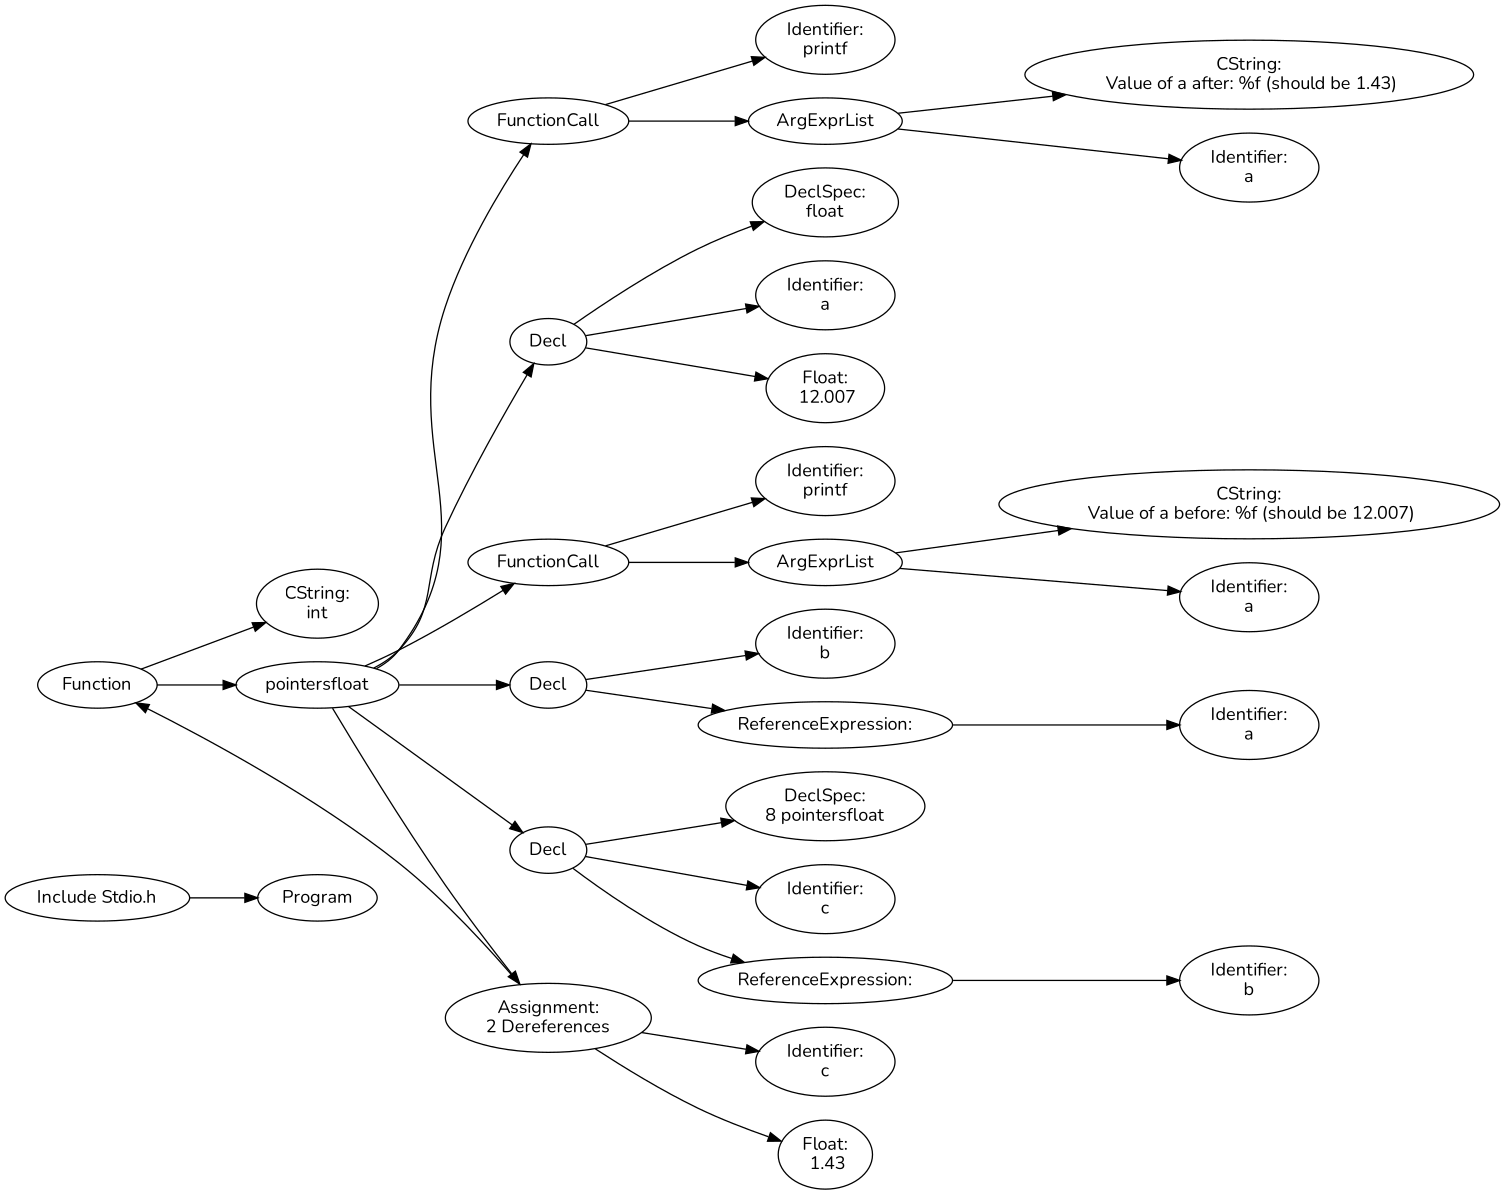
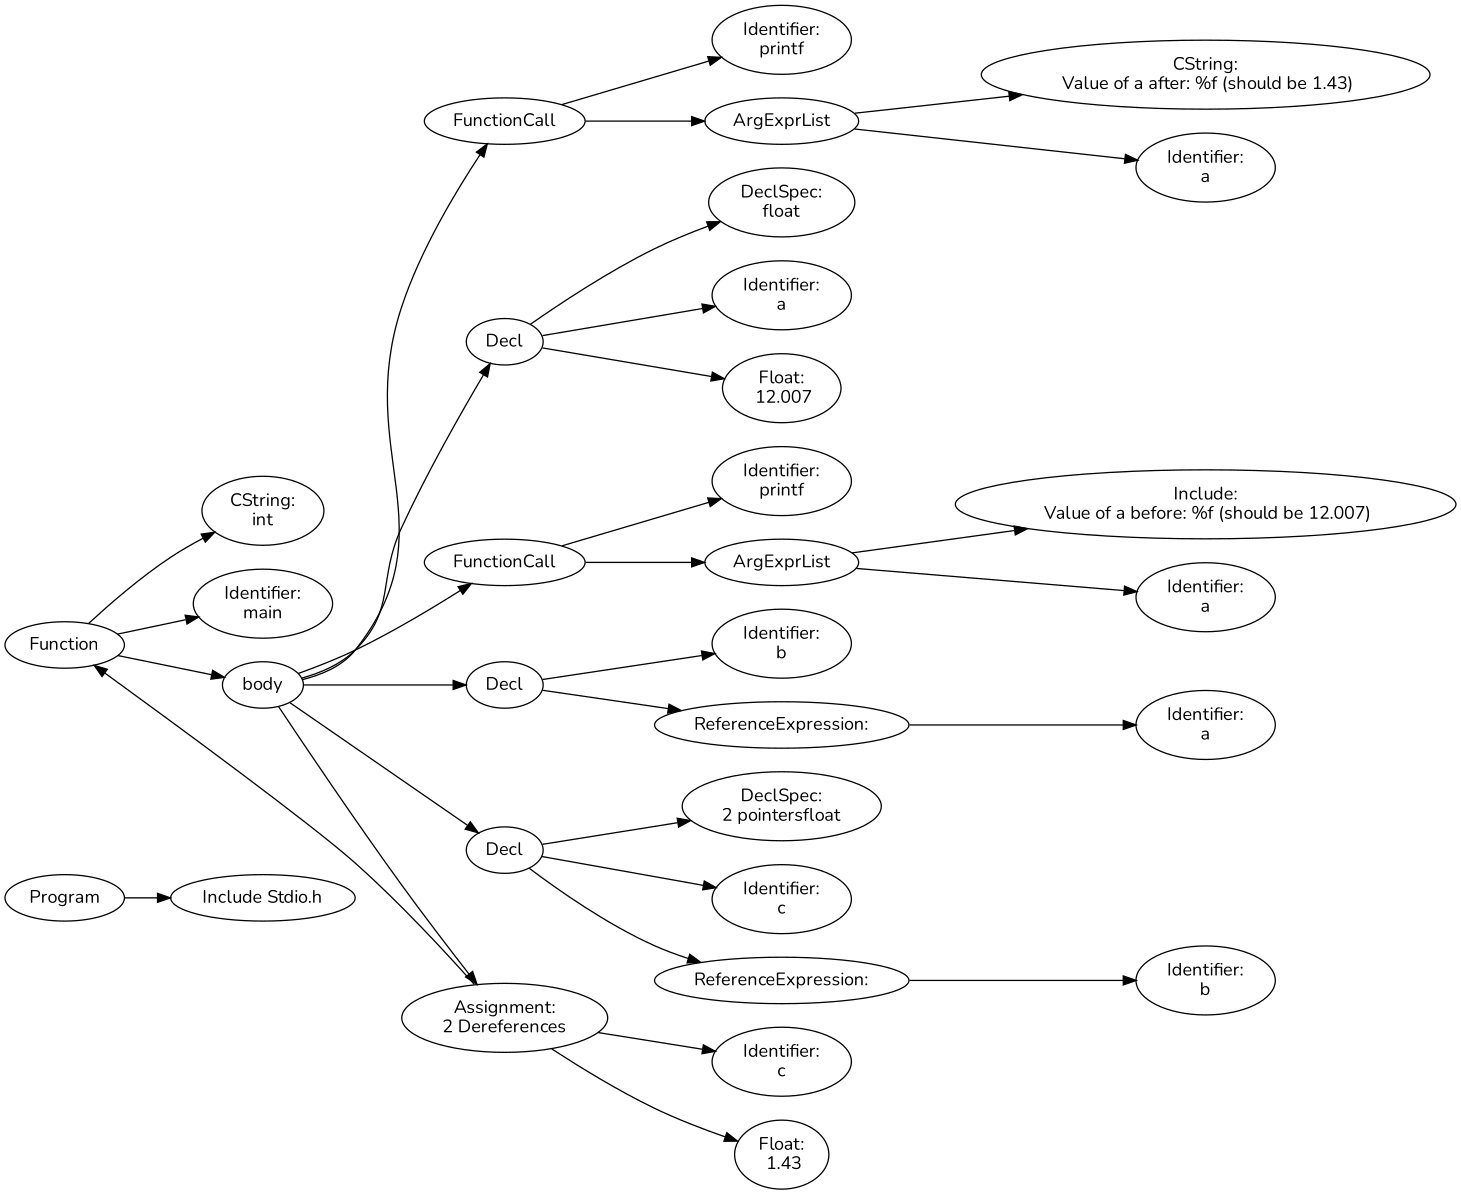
(1249, 504) -> (1206, 504)
none -> (263, 604)
(317, 685) -> (263, 685)
(825, 806) -> (782, 806)
(217, 898) -> (141, 898)
